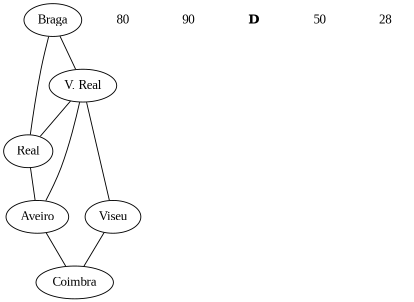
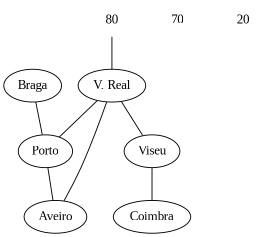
(189, 20) -> none
(254, 20) -> none
(320, 20) -> (178, 20)
(385, 20) -> (243, 20)
(68, 53) -> (112, 53)
(28, 151) -> (45, 151)
(56, 249) -> none
